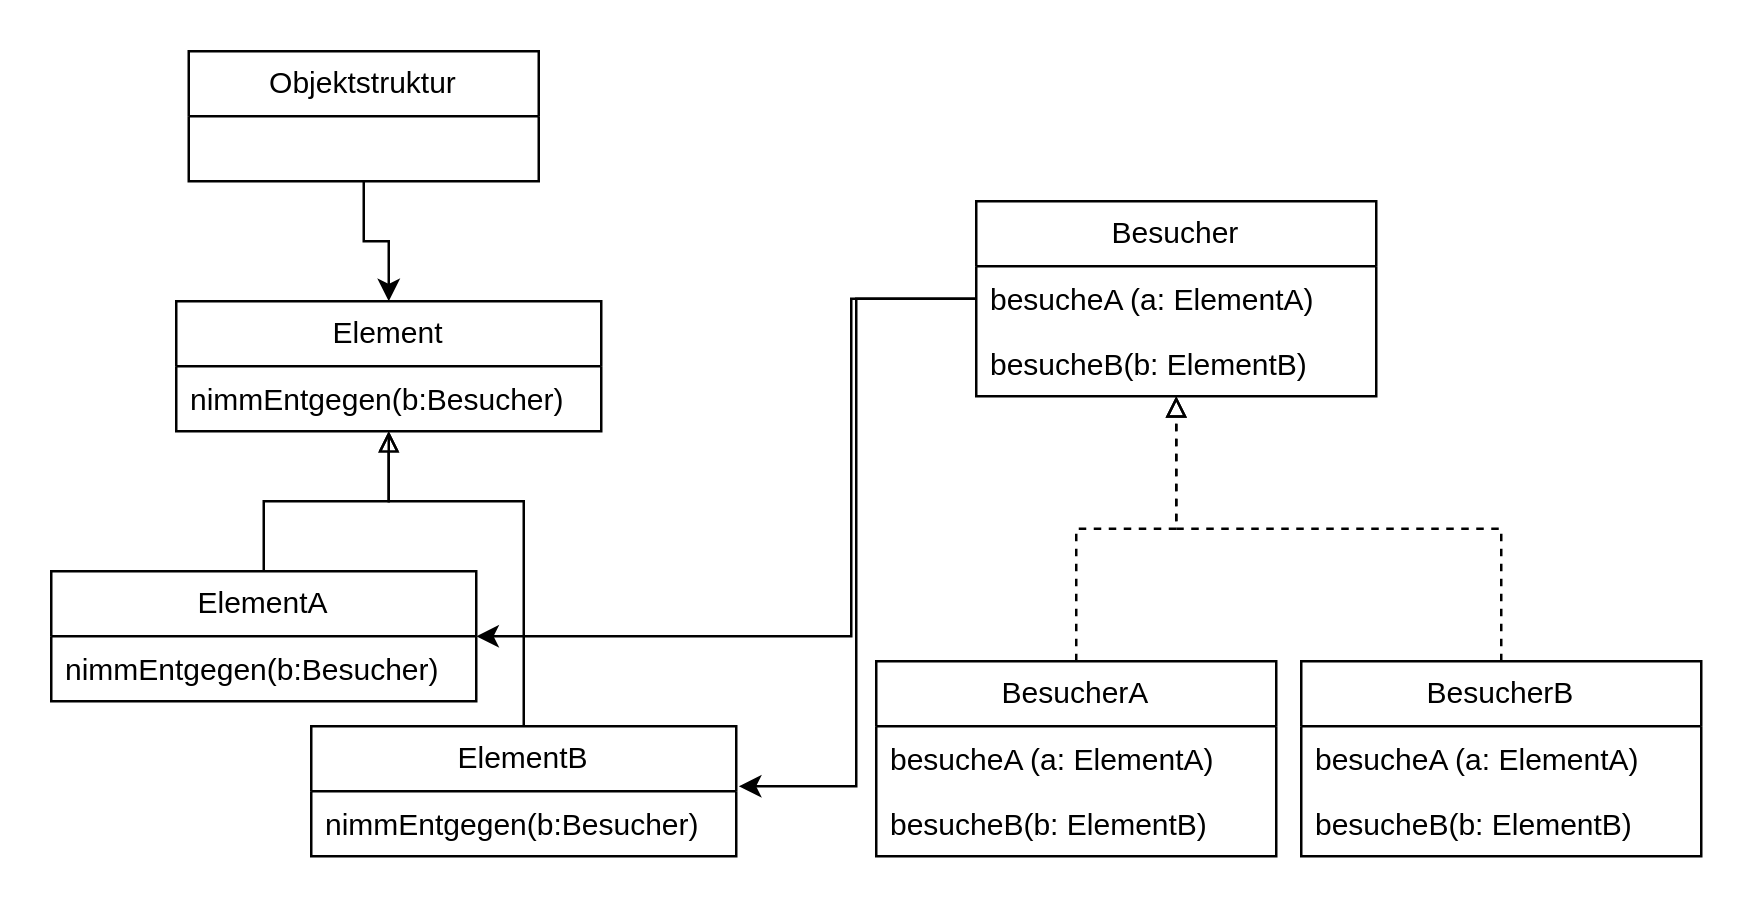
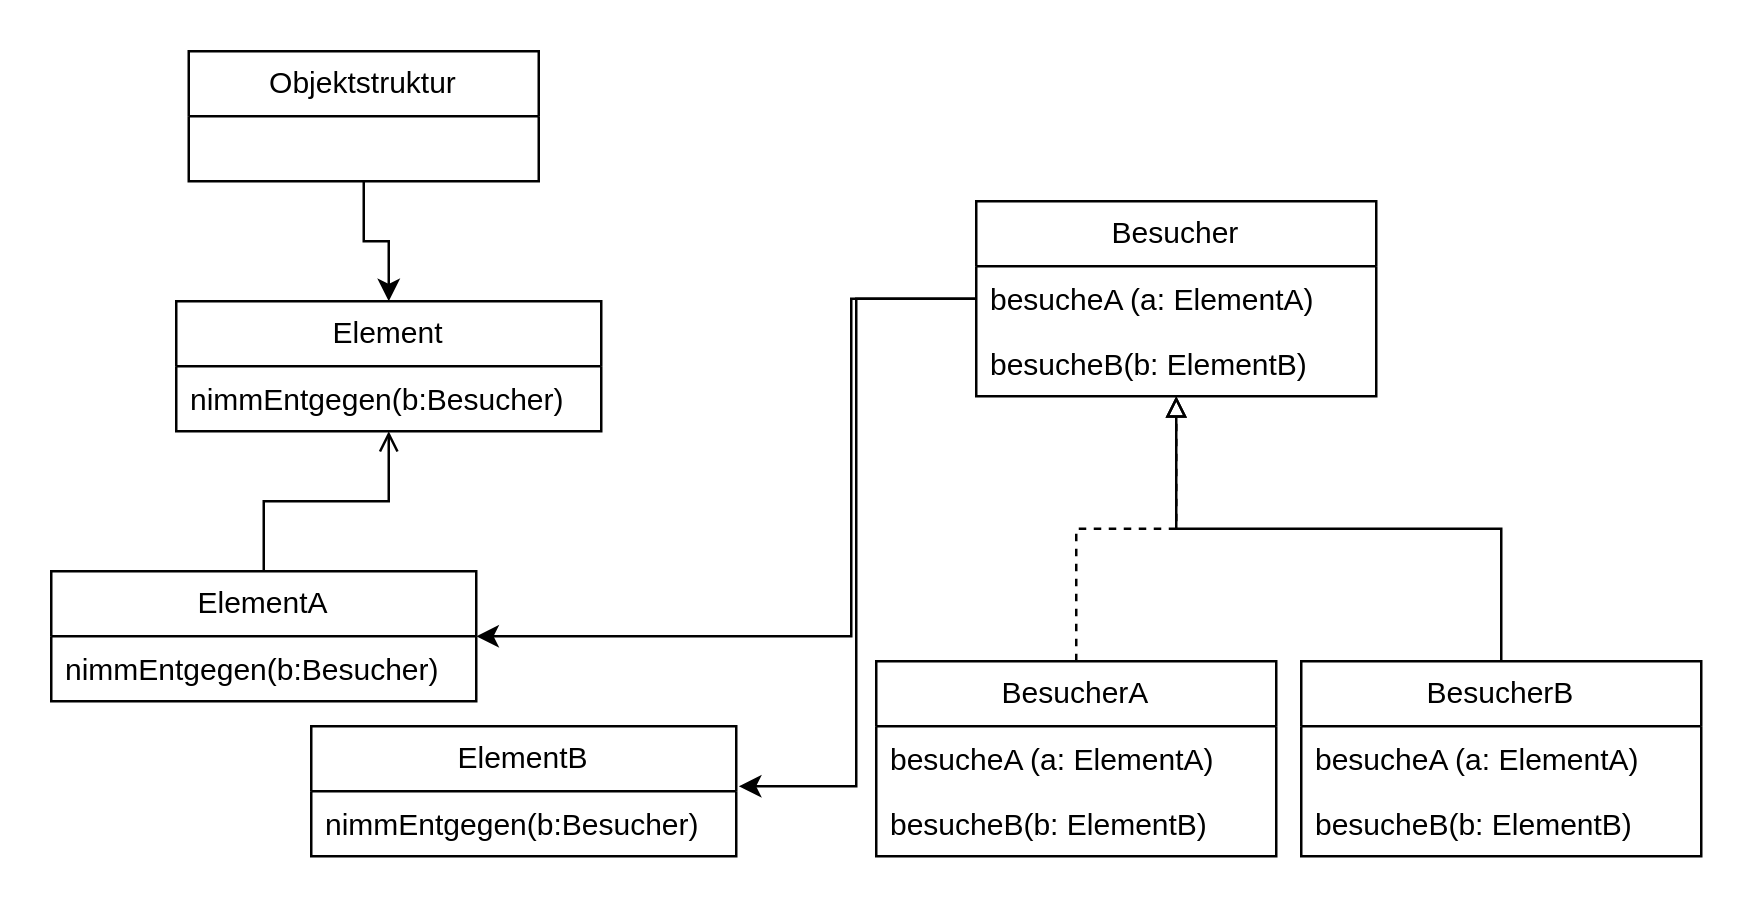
(523, 501) -> none
(1402, 529) -> (1402, 529)
